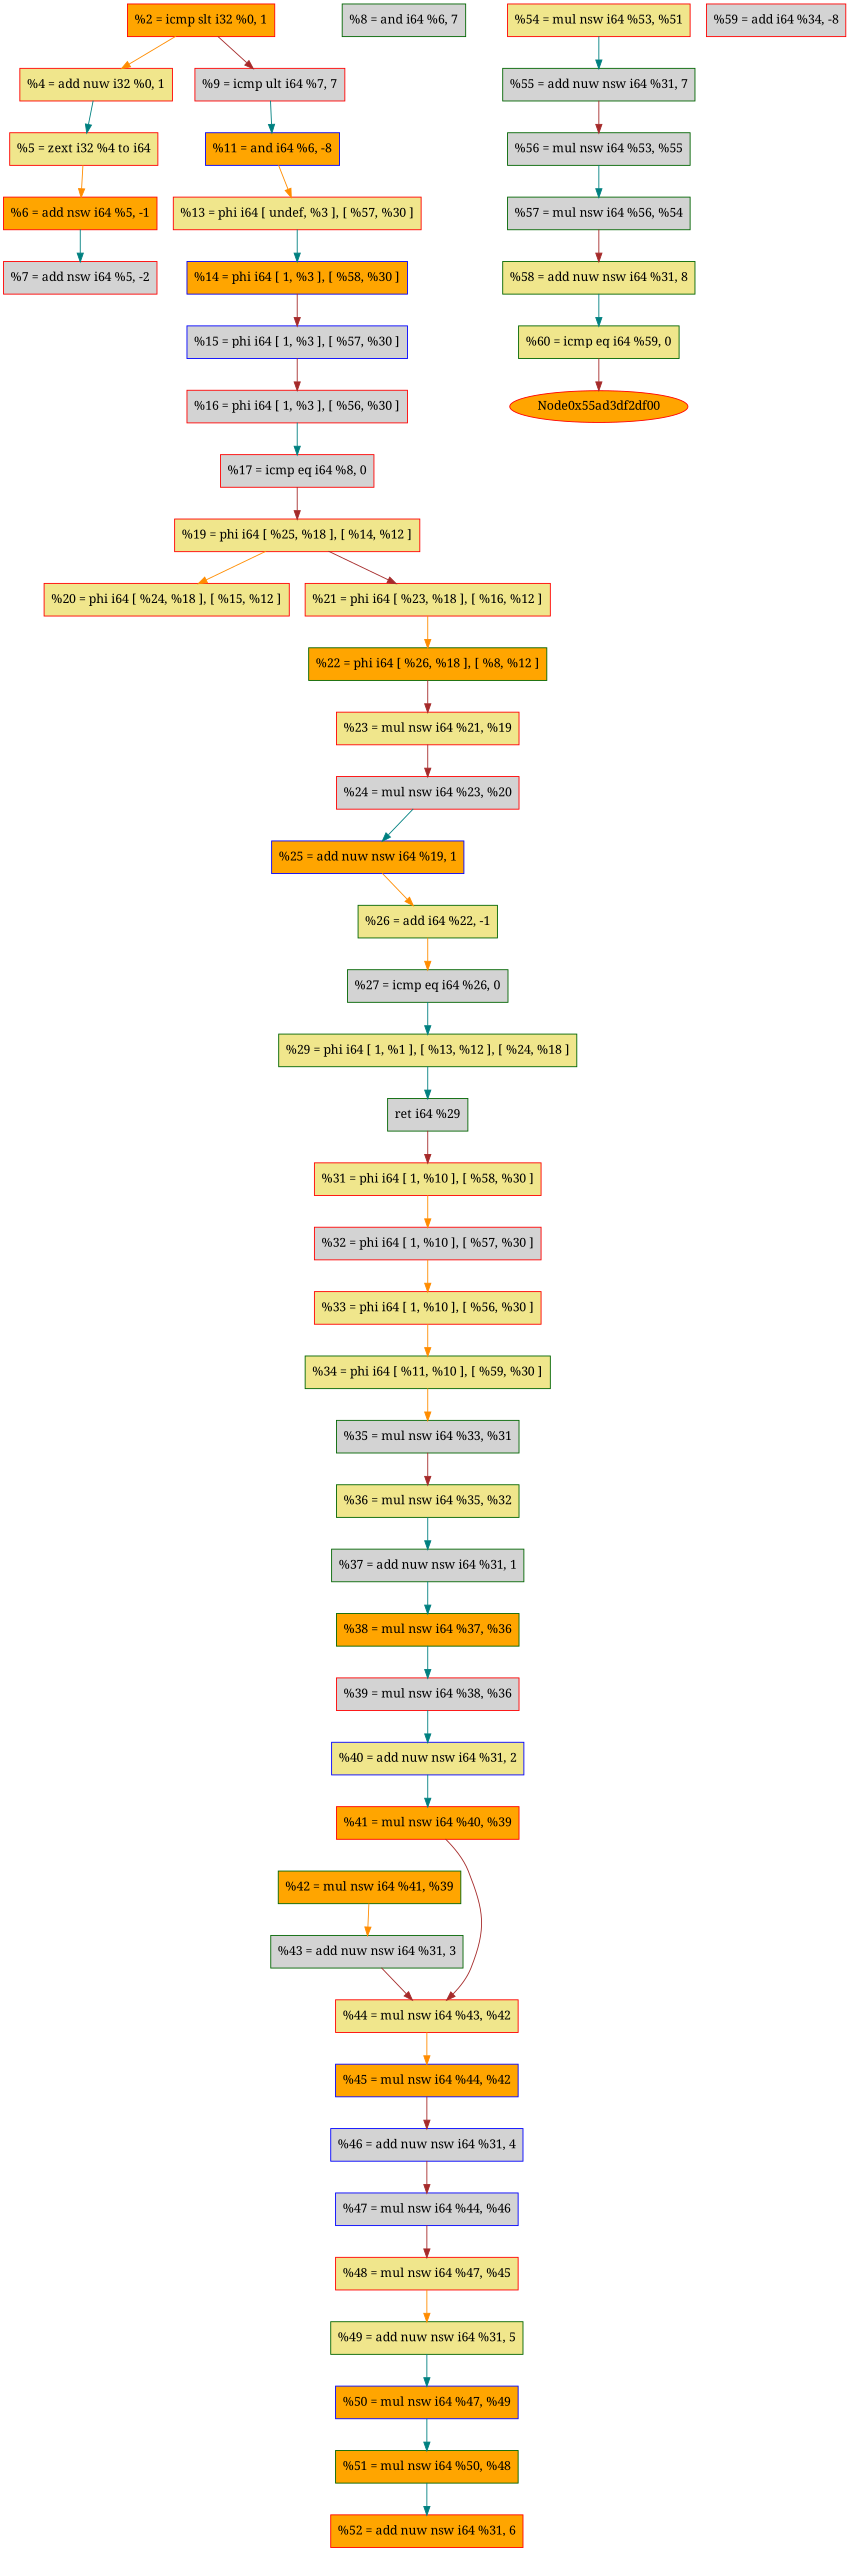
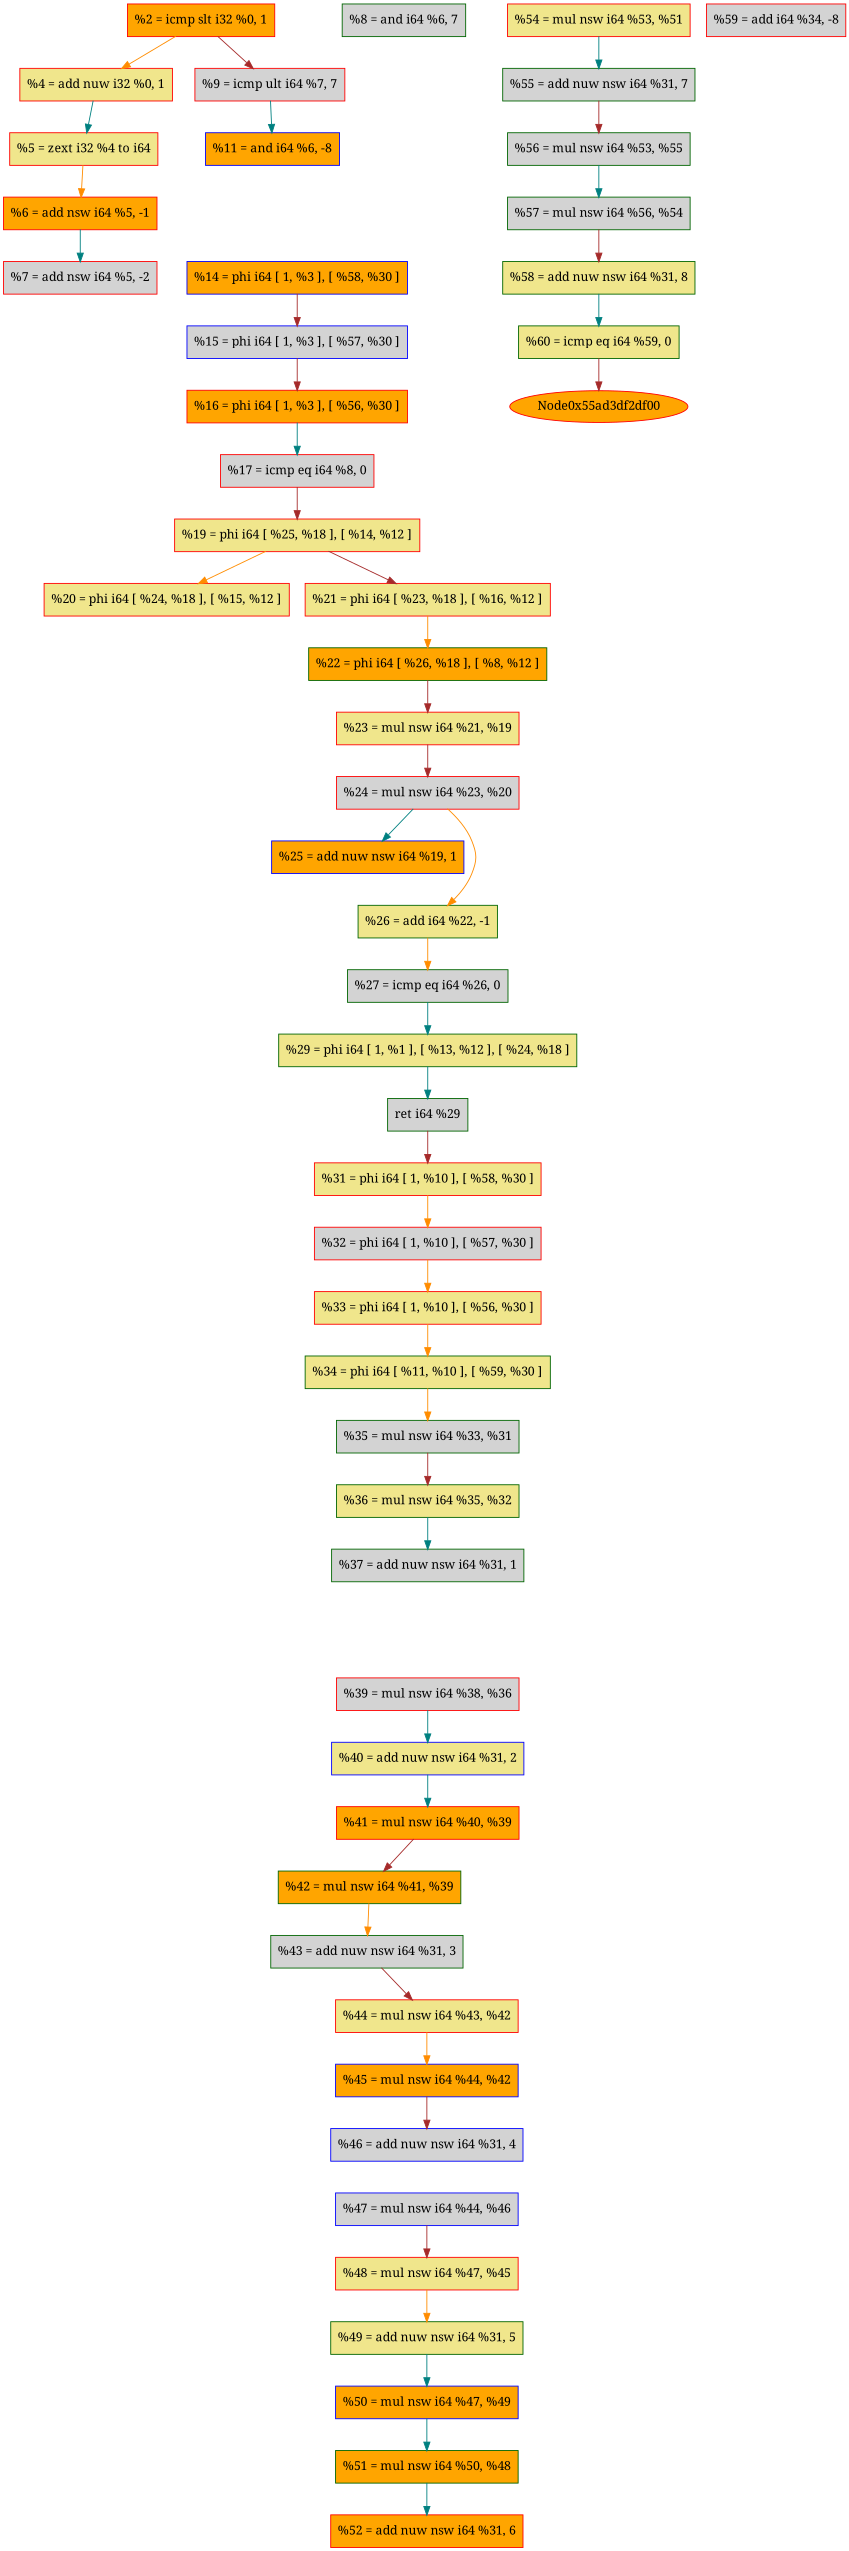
(297, 213) -> none
(297, 407) -> (297, 407)
(395, 886) -> (475, 853)
(428, 1630) -> none
(481, 1915) -> (402, 1852)
(427, 2173) -> none
